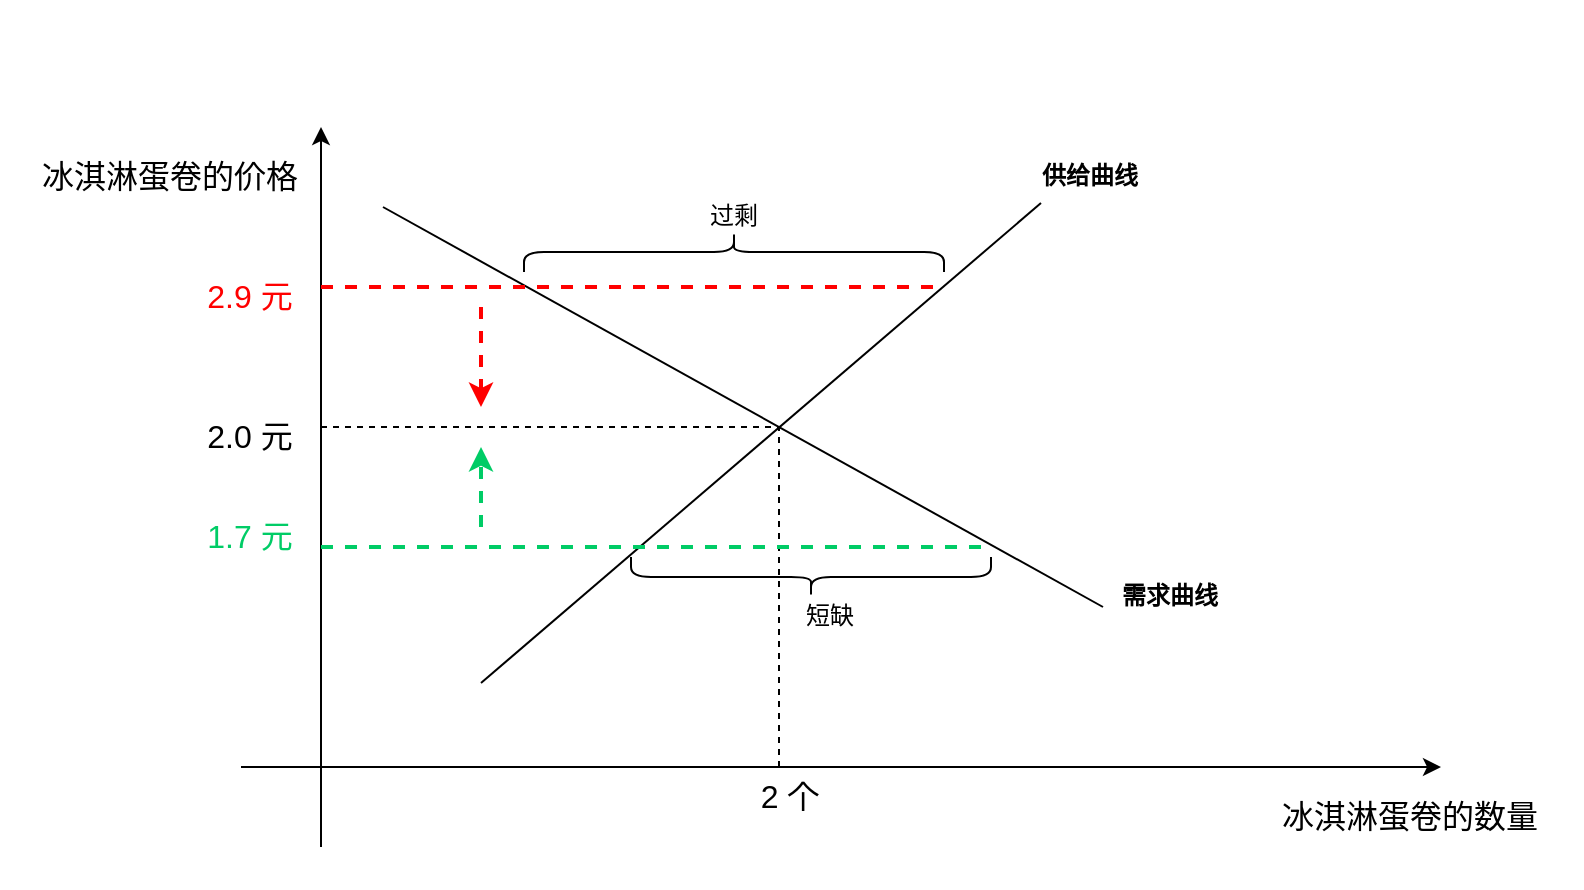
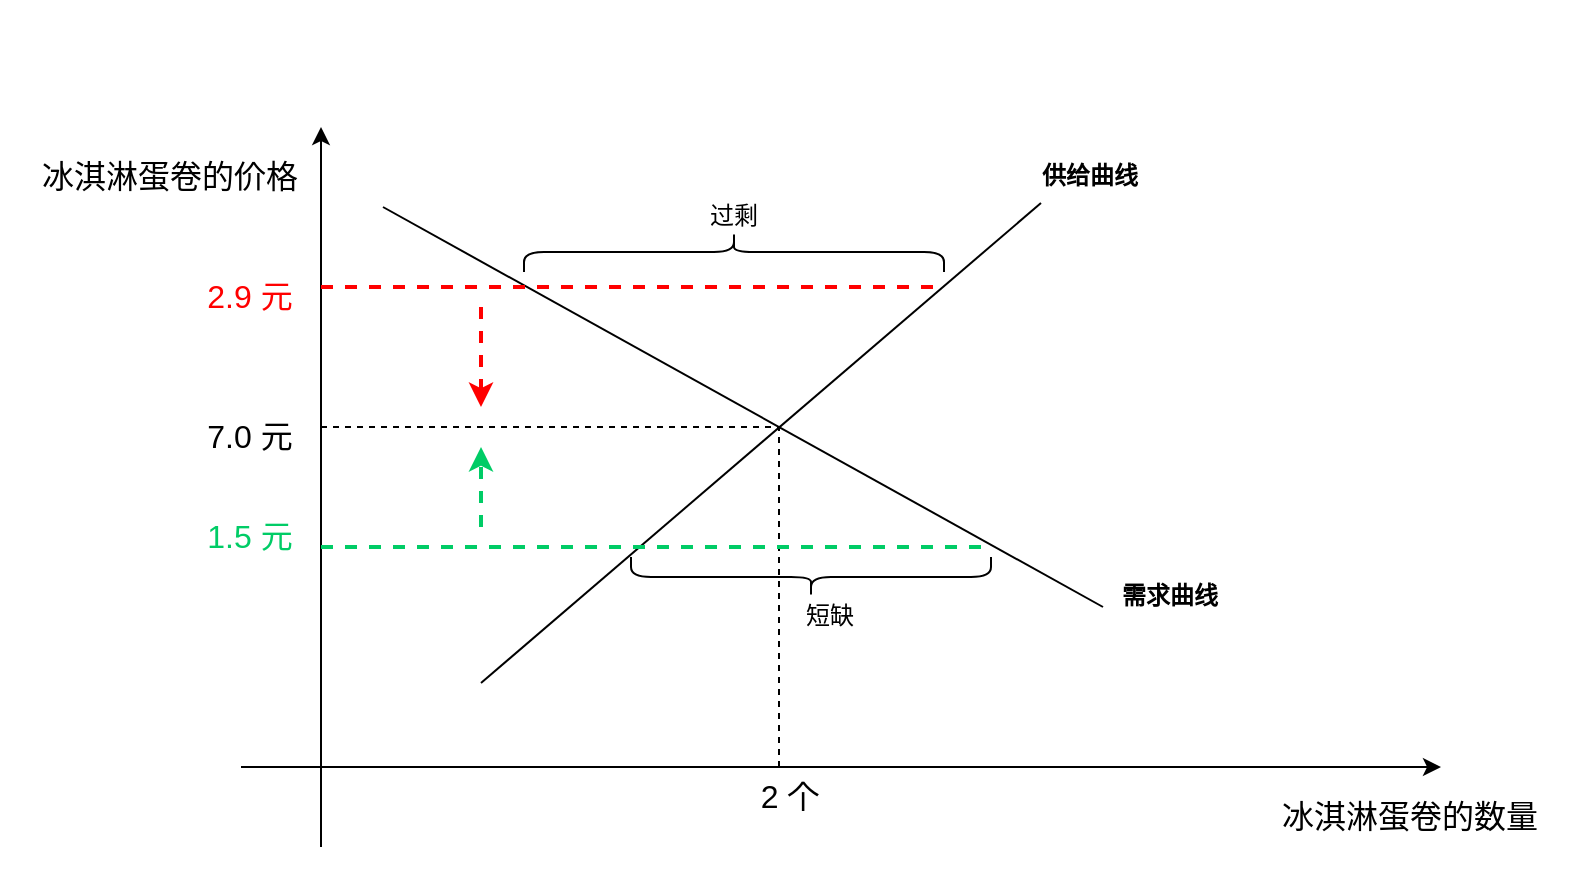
(251, 437) -> (251, 437)
(251, 537) -> (251, 537)
